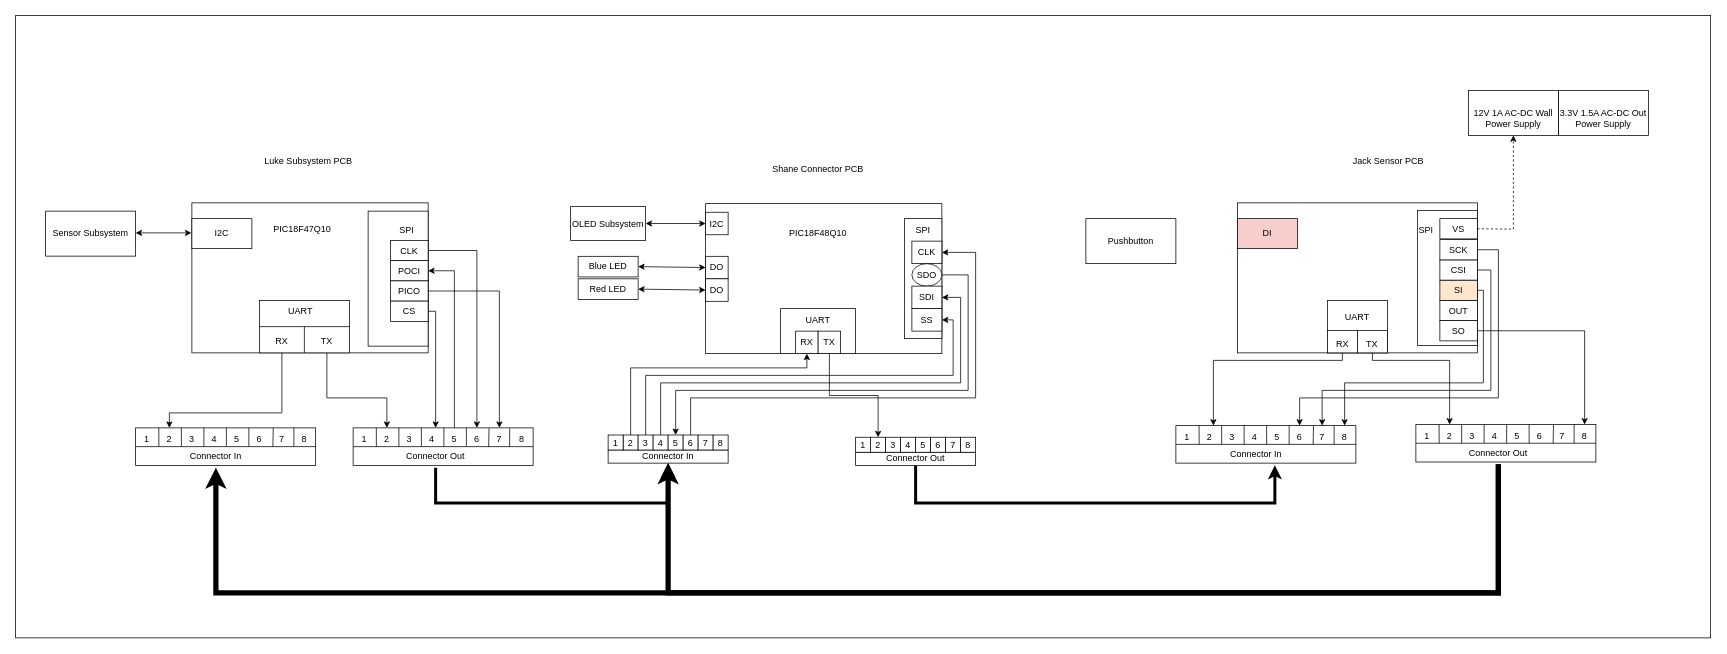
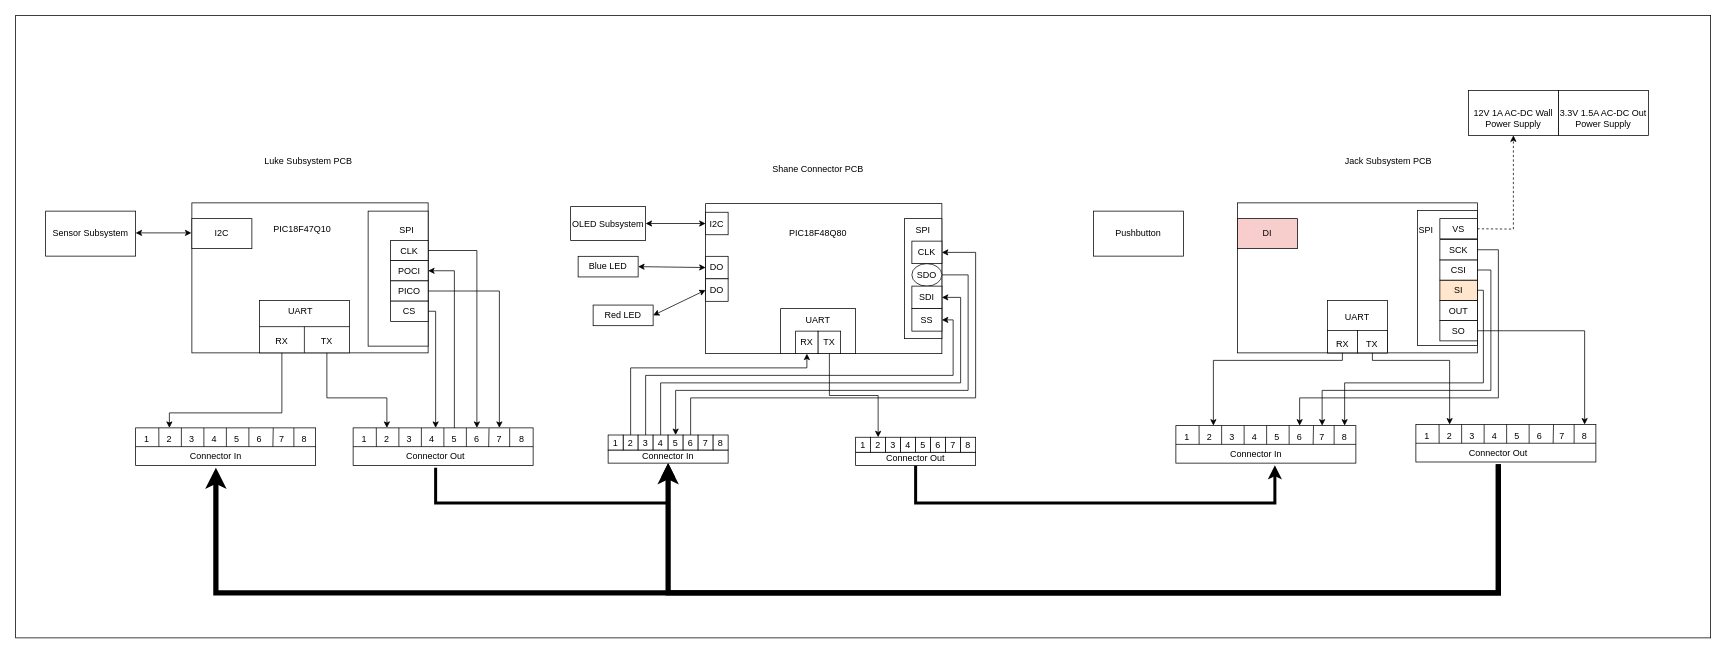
(1388, 162) -> (1388, 162)
(818, 234) -> (818, 234)
(1131, 241) -> (1138, 234)
(608, 289) -> (623, 315)
